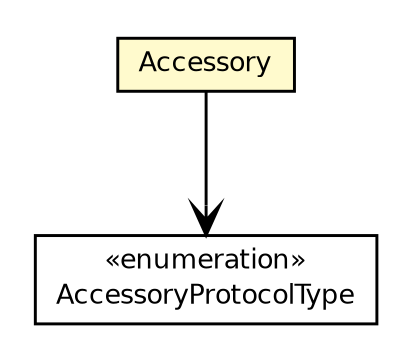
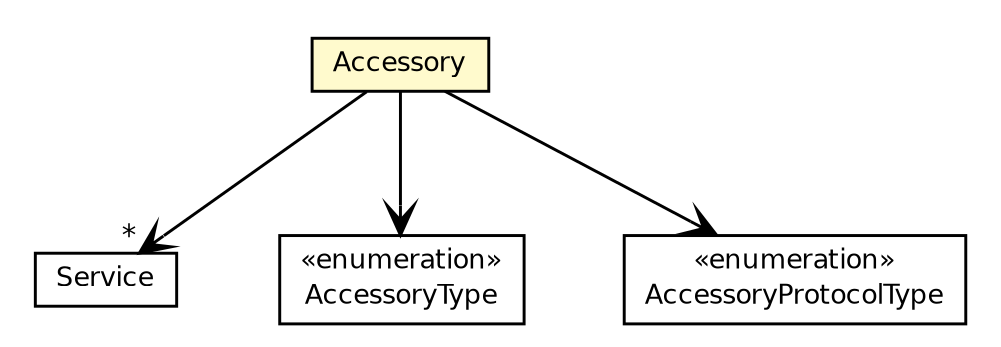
none -> (106, 280)
none -> (400, 280)
